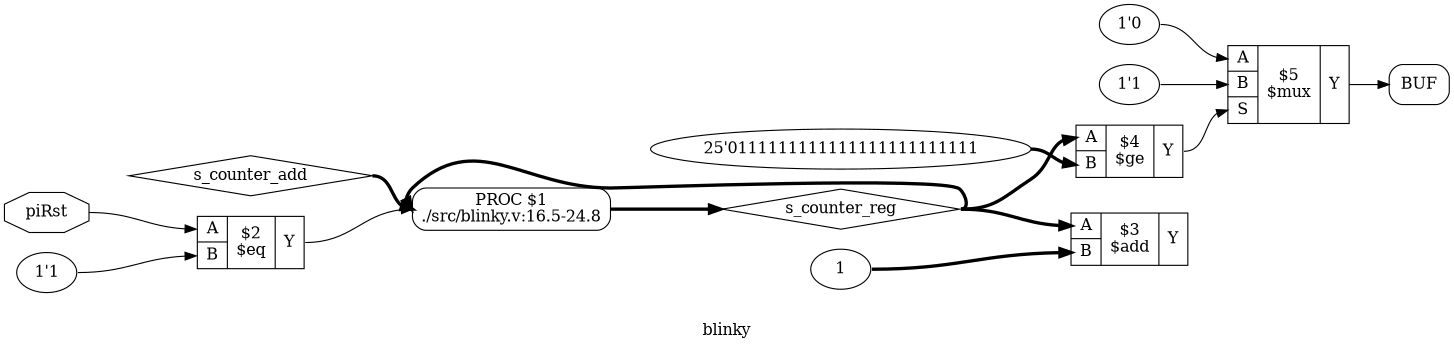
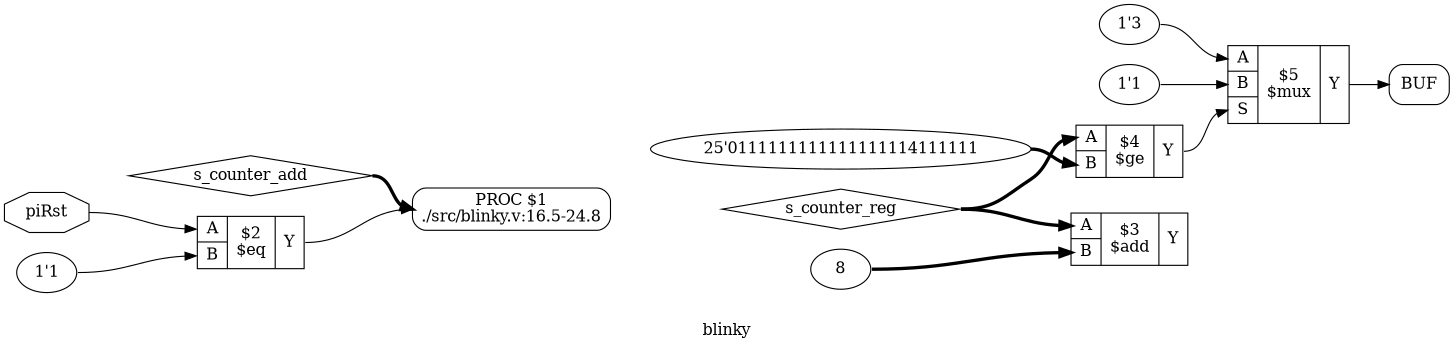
(1129, 24) -> (1129, 24)
(841, 149) -> (841, 149)
(687, 186) -> none
(660, 209) -> none
(841, 269) -> (841, 269)
